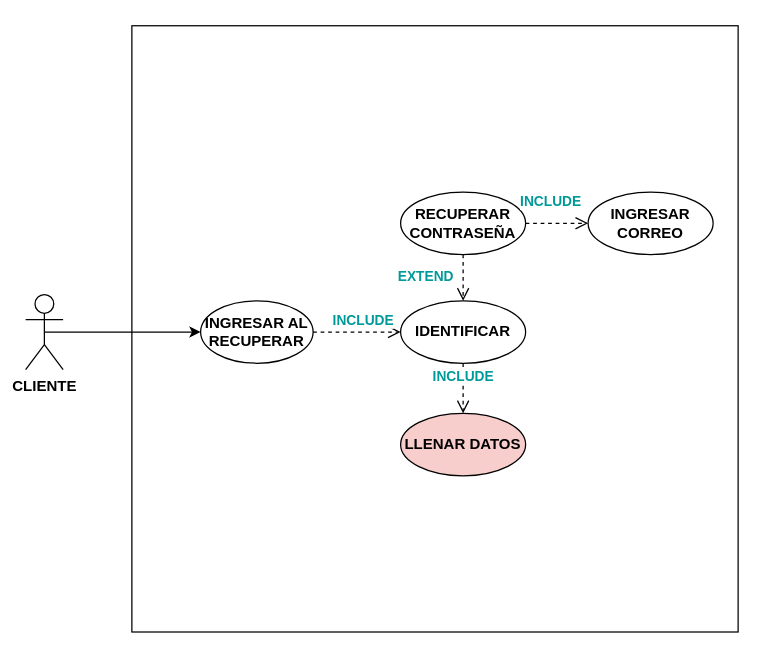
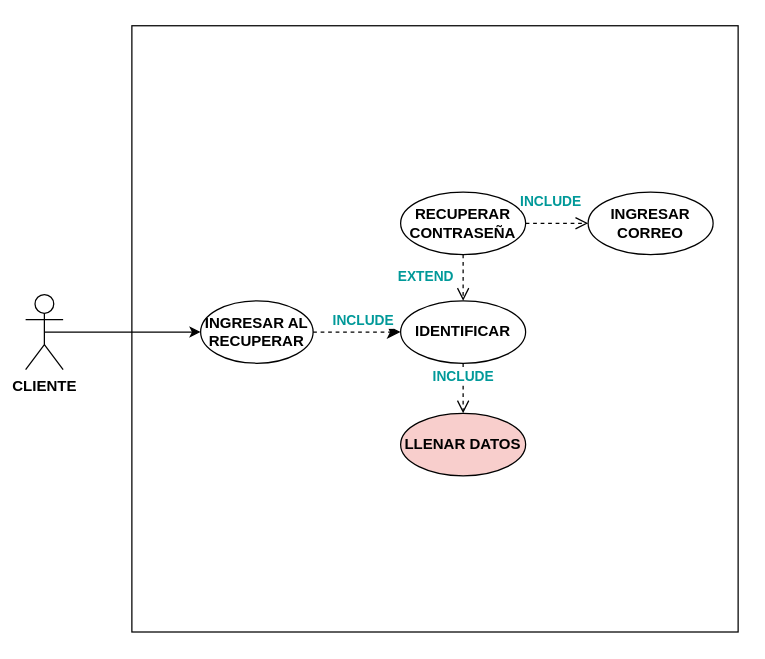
(392, 332) -> (389, 332)
